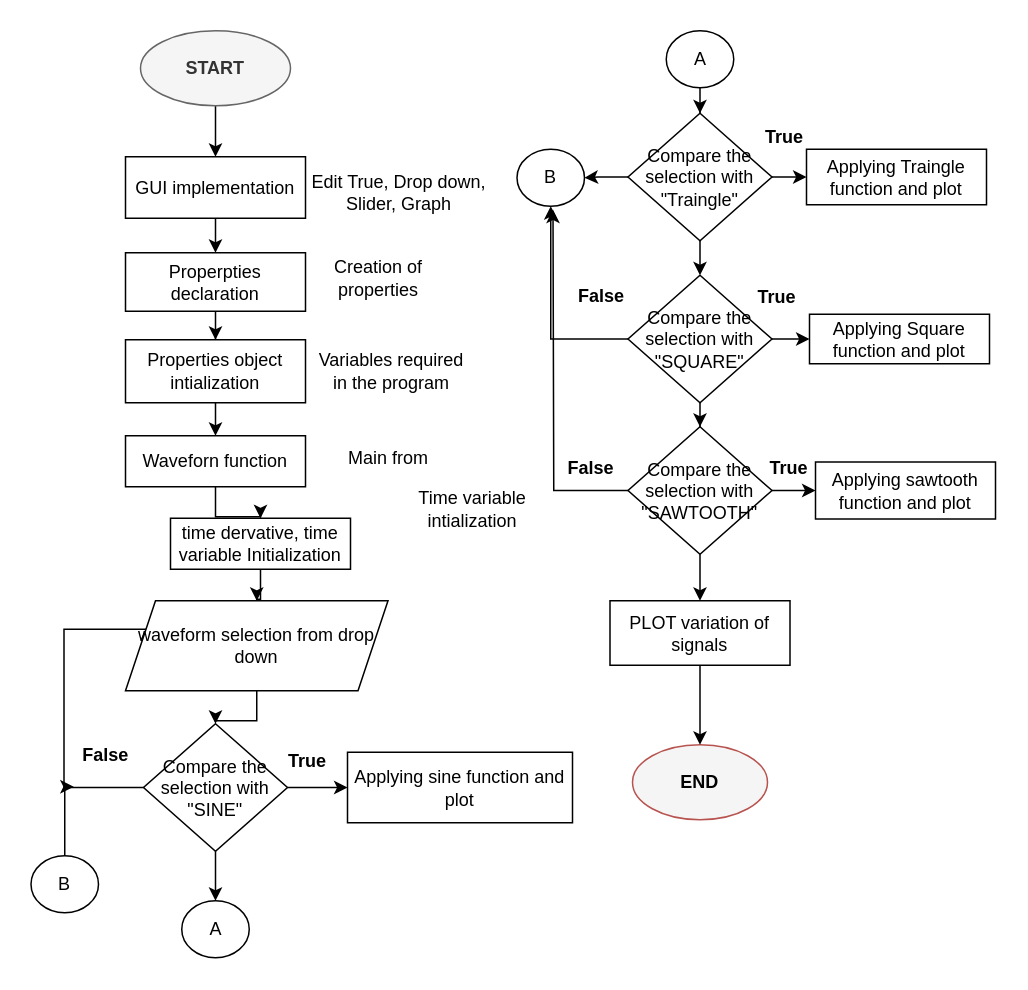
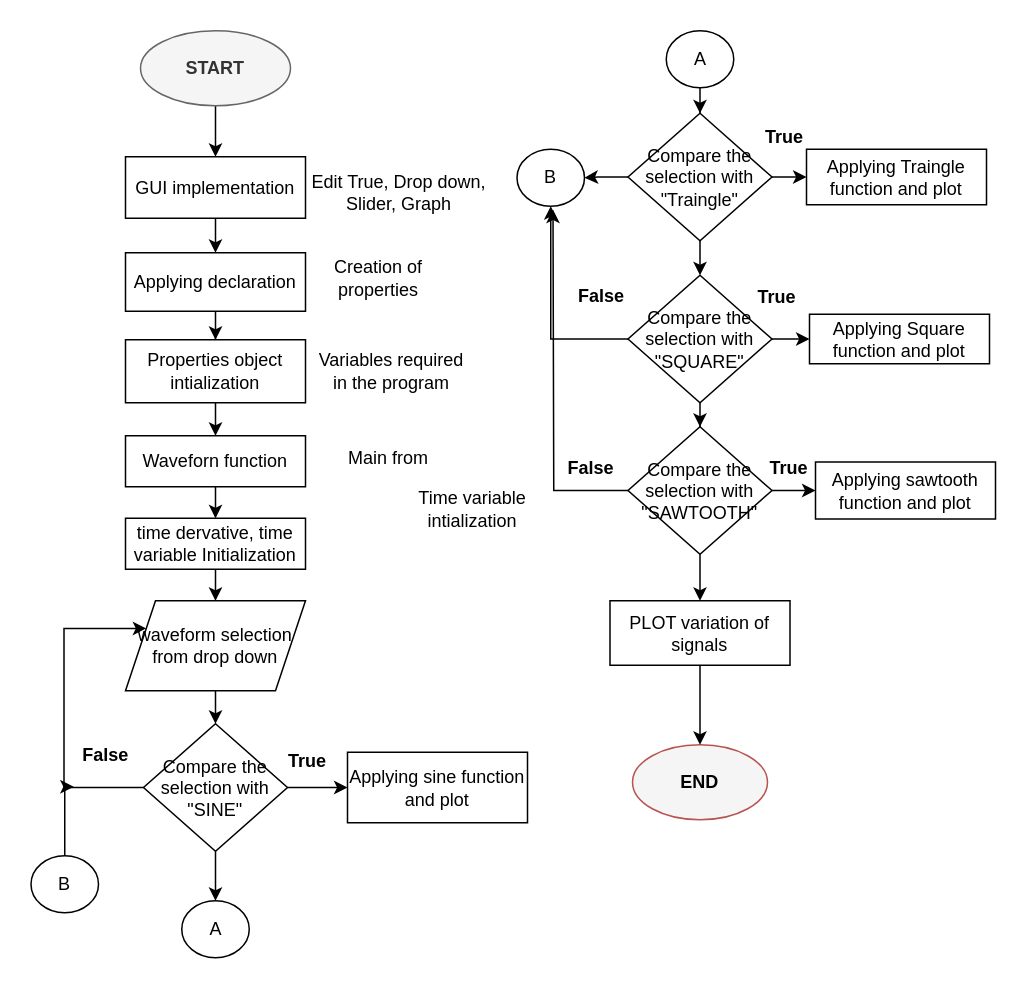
(215, 283) -> (215, 283)
(260, 544) -> (215, 544)
(257, 646) -> (215, 646)
(460, 788) -> (437, 788)
